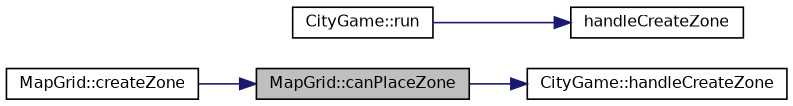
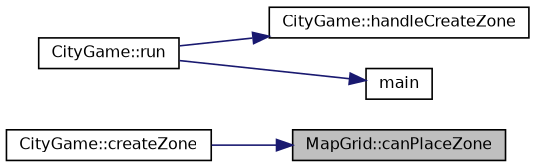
(657, 23) -> (399, 84)
(102, 84) -> (109, 145)
(490, 84) -> (216, 42)
